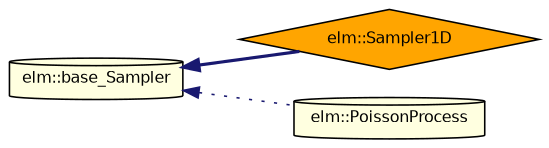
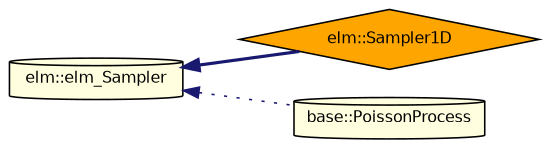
(96, 79) -> (96, 79)
(389, 118) -> (389, 118)
